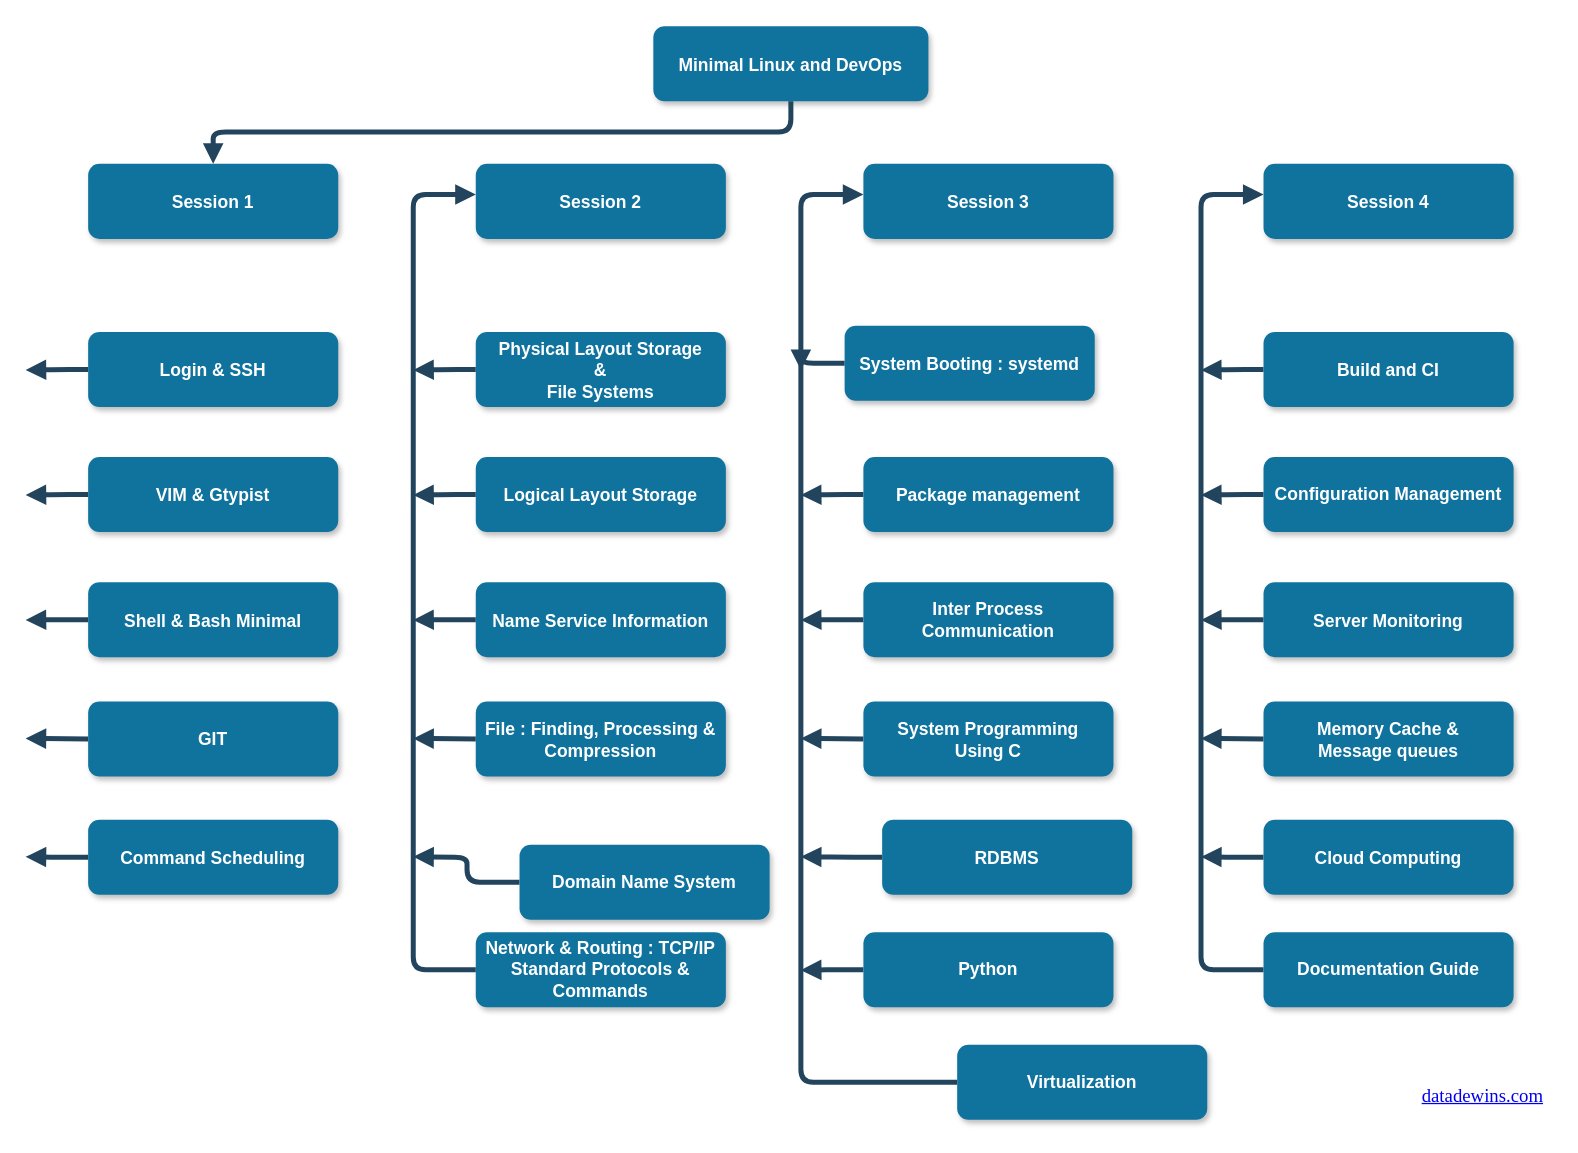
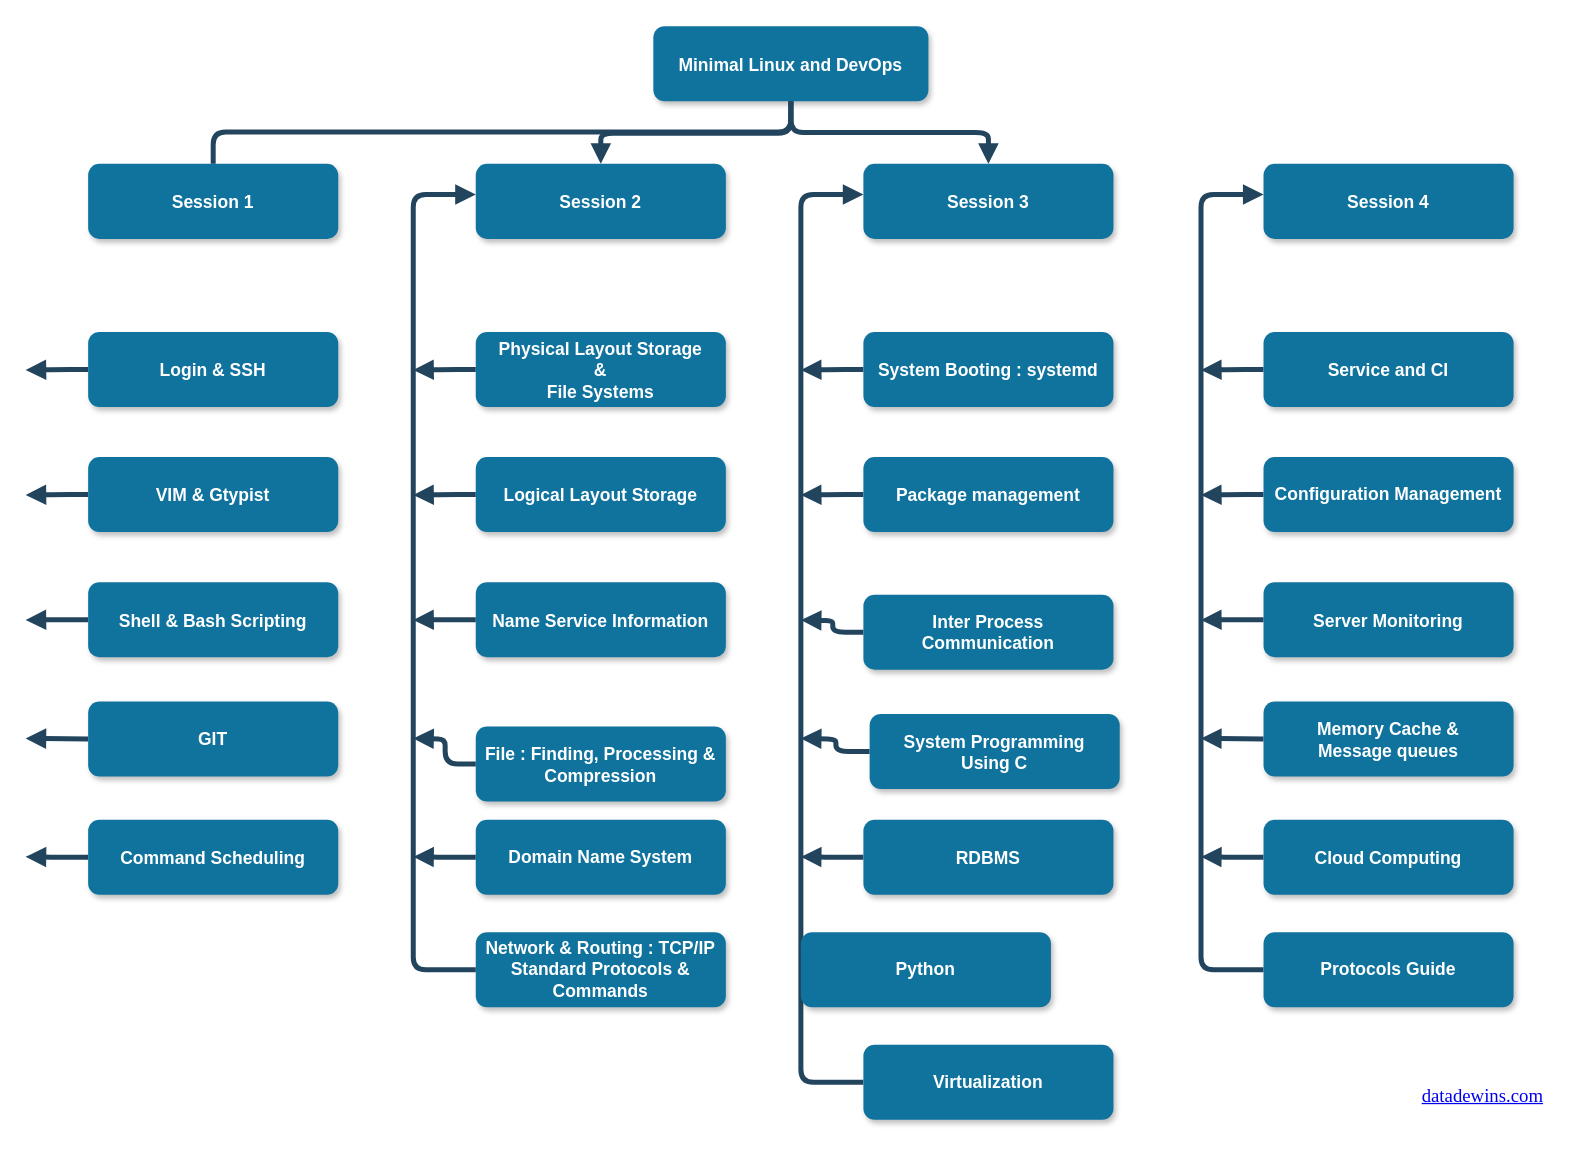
none -> (691, 133)
none -> (893, 133)
(215, 134) -> (213, 161)
(969, 363) -> (988, 369)
(1388, 370) -> (1388, 370)
(988, 619) -> (988, 632)
(213, 620) -> (213, 620)
(601, 739) -> (601, 764)
(988, 739) -> (994, 751)
(1007, 857) -> (988, 857)
(644, 882) -> (601, 857)
(988, 969) -> (926, 969)
(1388, 969) -> (1388, 969)
(1082, 1082) -> (988, 1082)
